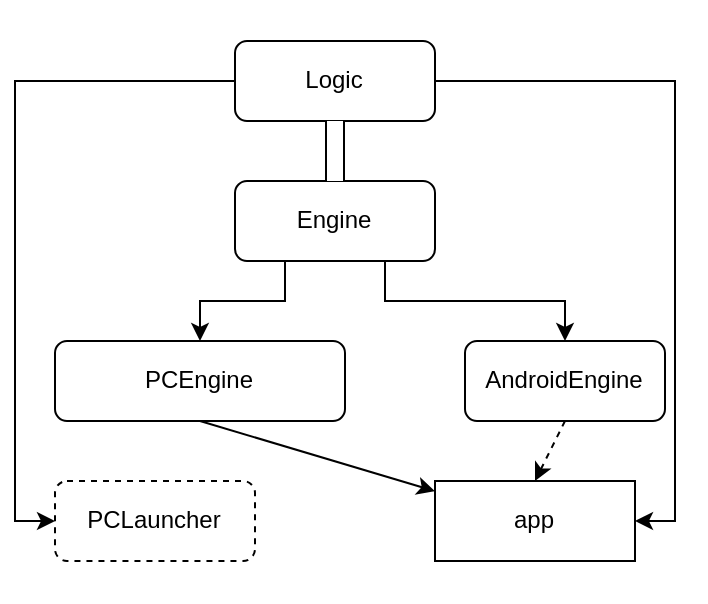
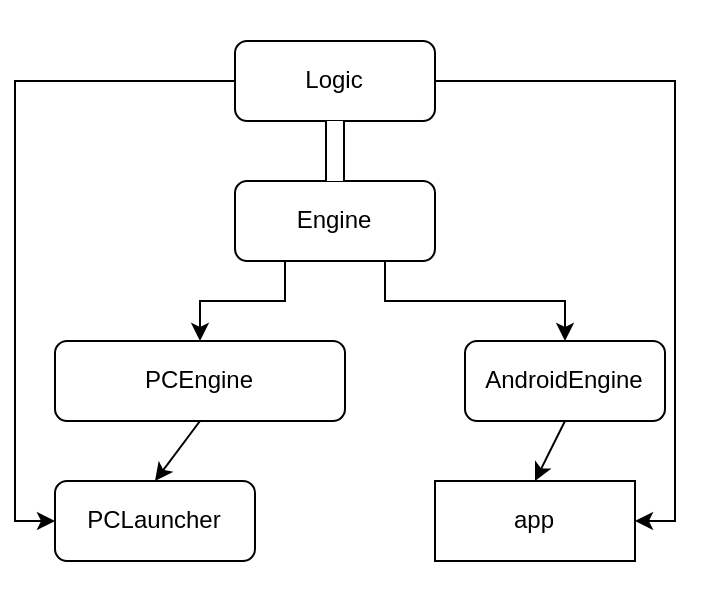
(553, 444) -> (553, 444)
(311, 454) -> (181, 446)
(155, 521) -> (155, 521)
